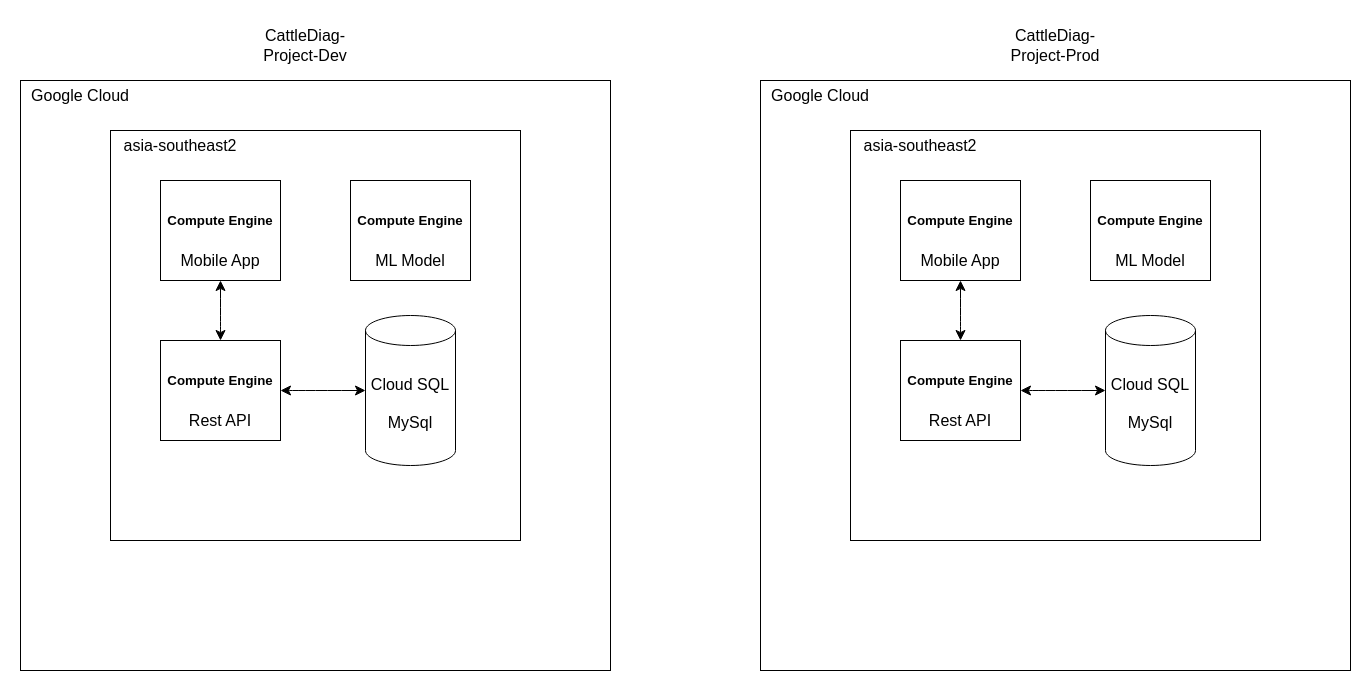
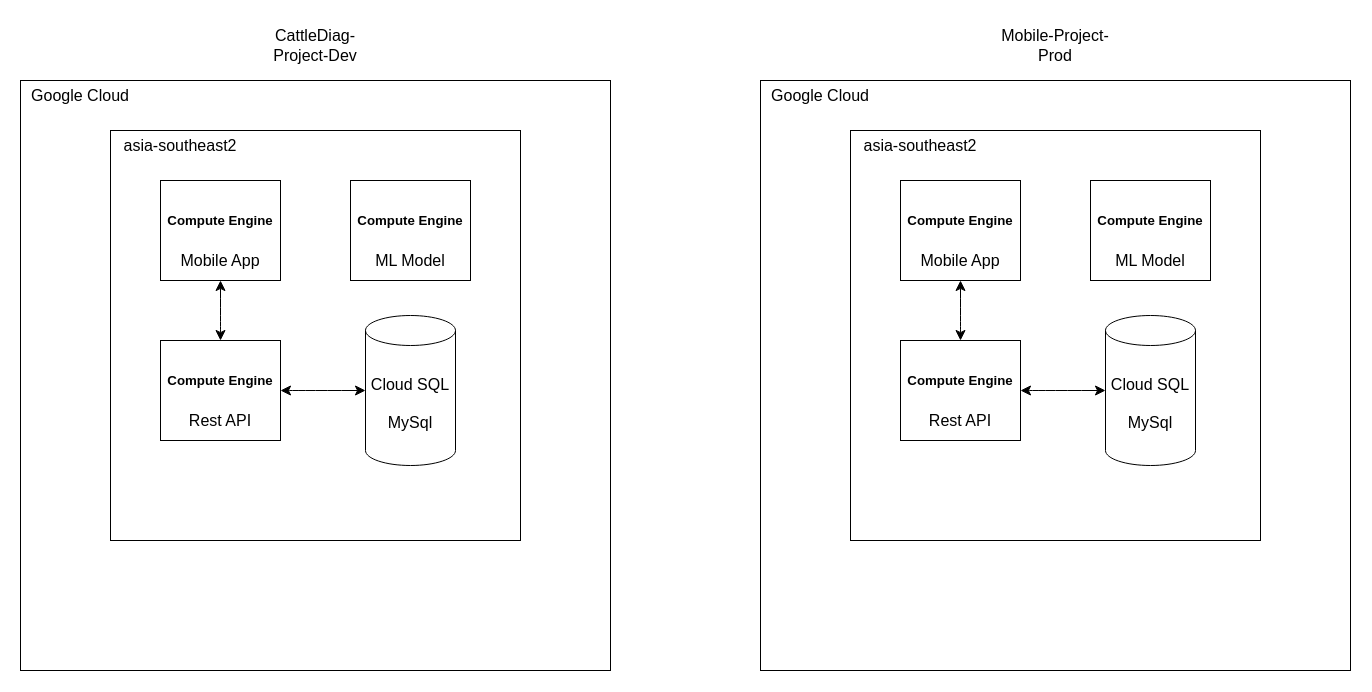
(306, 46) -> (316, 46)
(1056, 46) -> (1056, 46)
